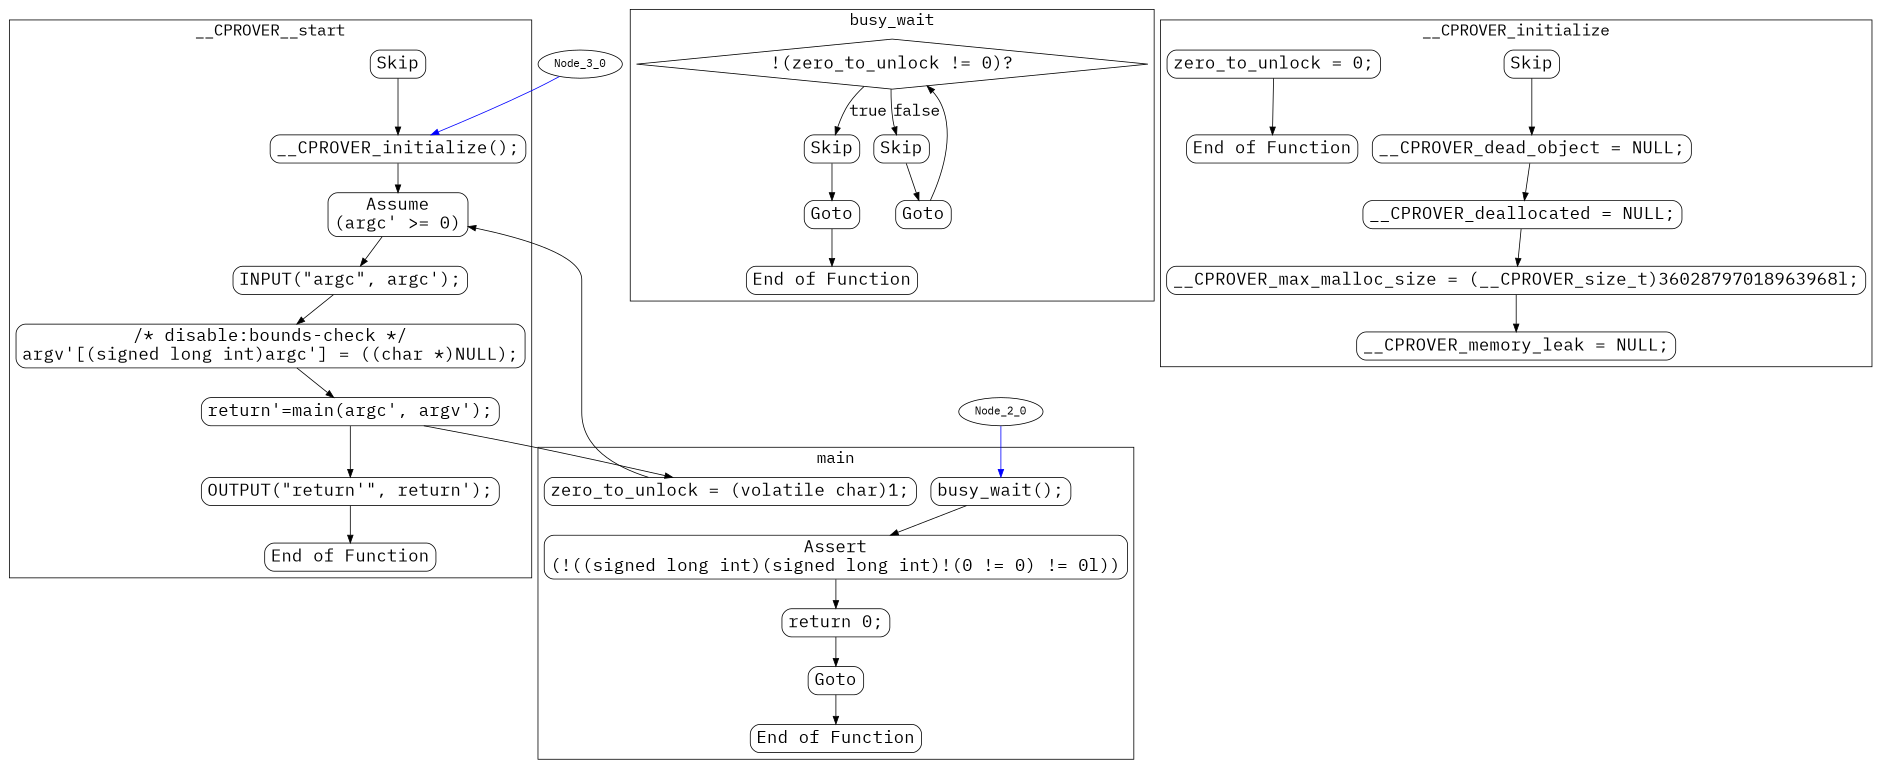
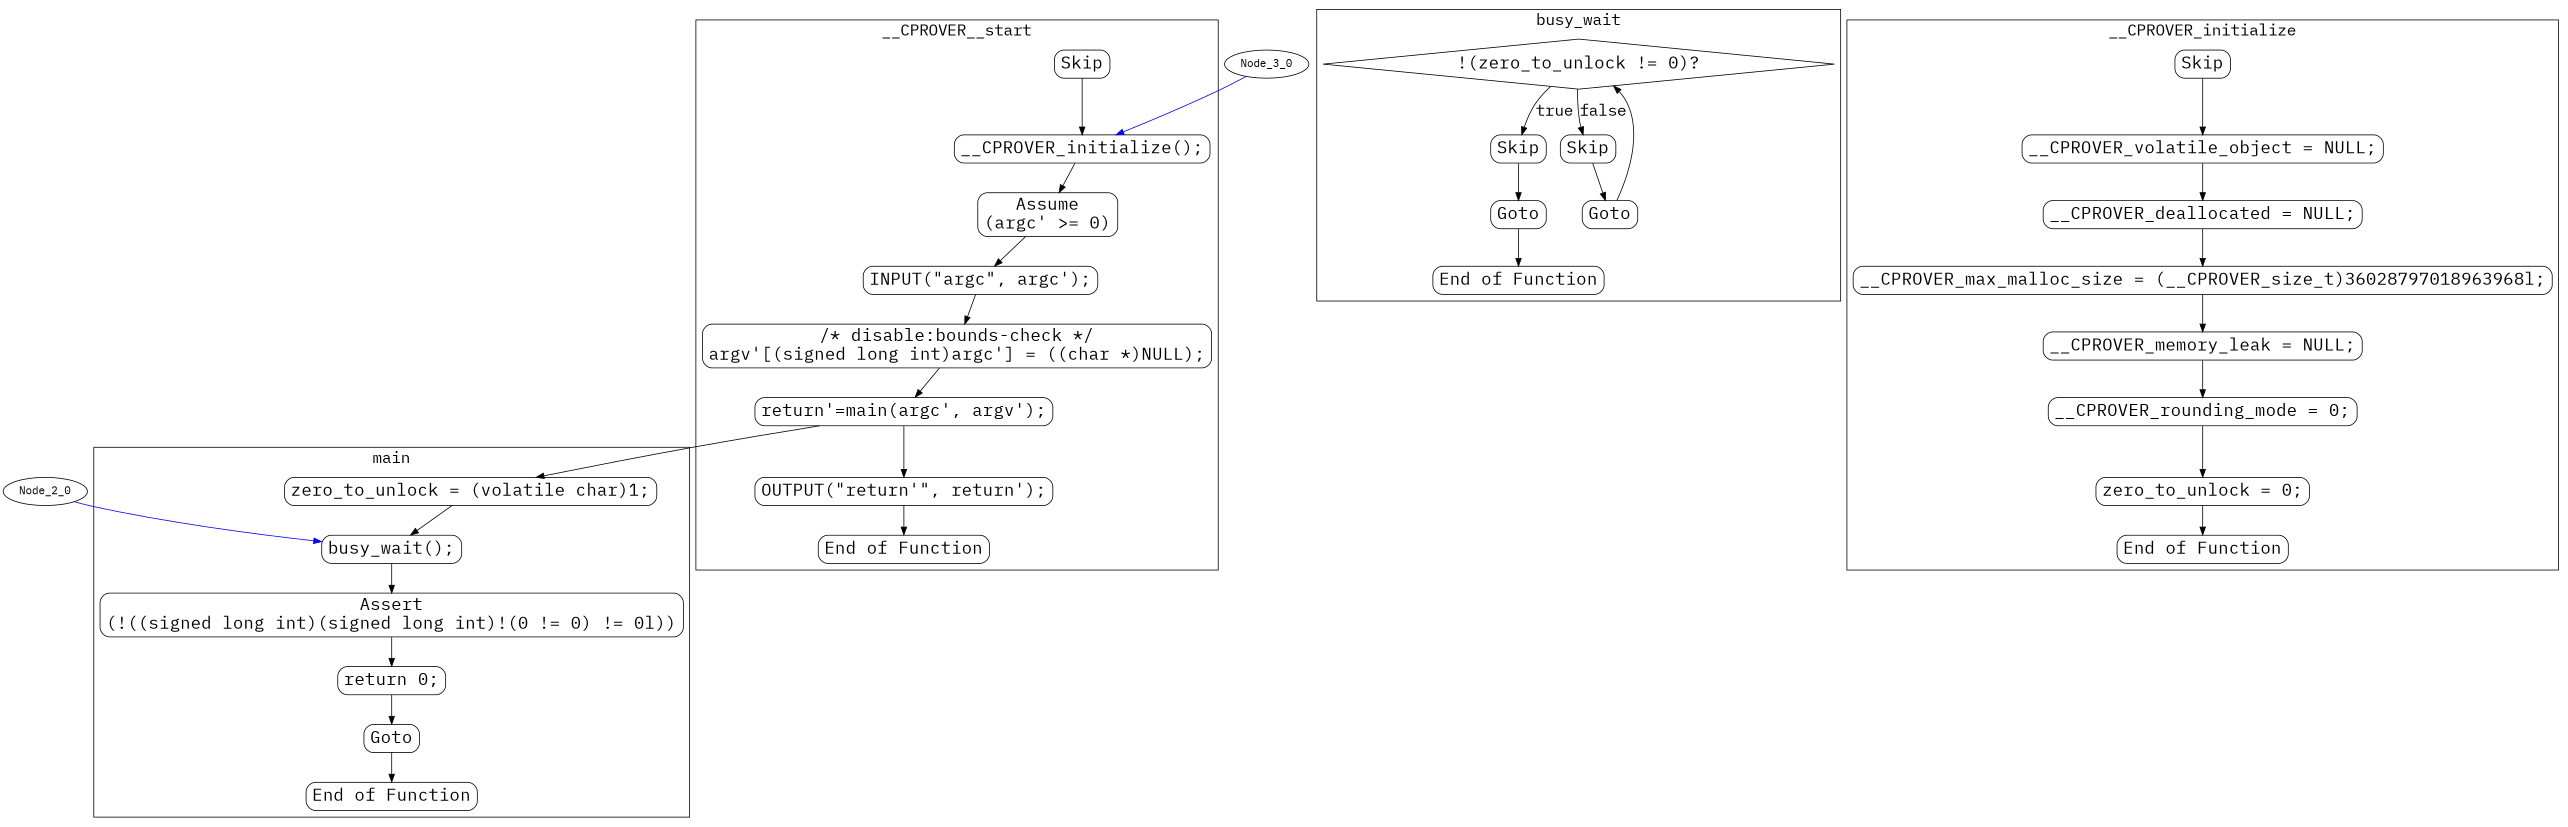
(1532, 149) -> (2203, 149)
(582, 334) -> (434, 518)
none -> (2203, 412)
